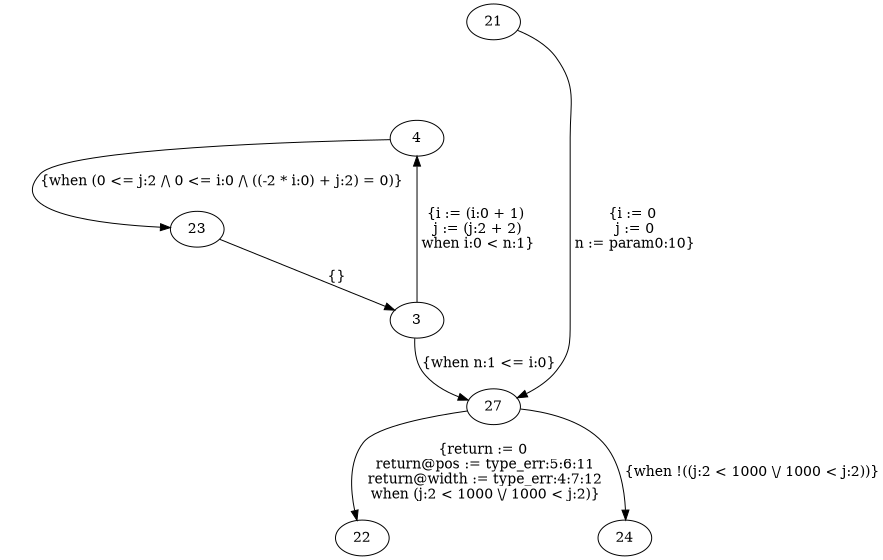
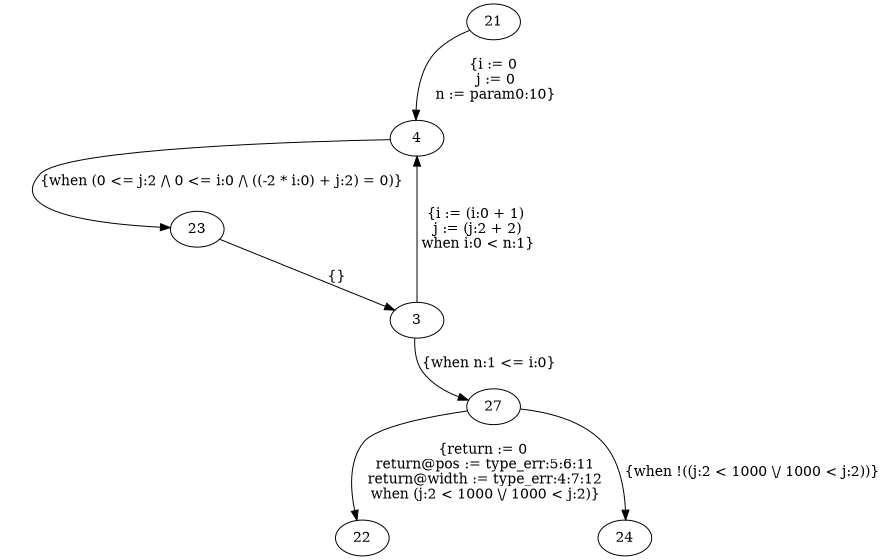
(570, 209) -> (429, 61)
